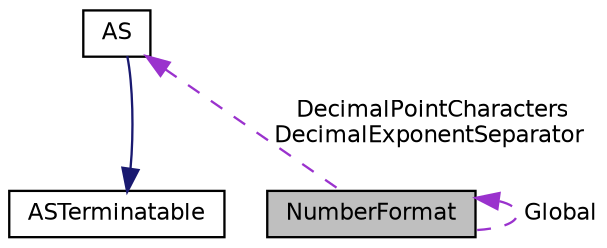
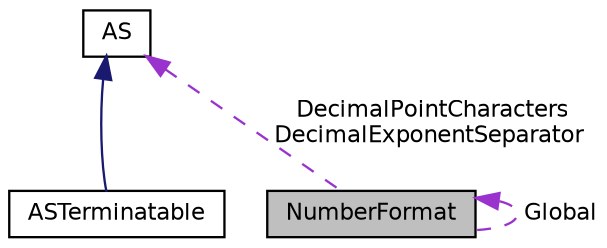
(132, 112) -> (101, 136)
